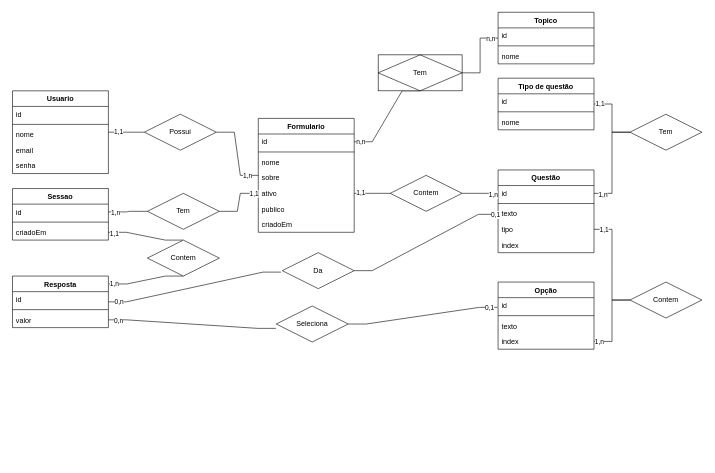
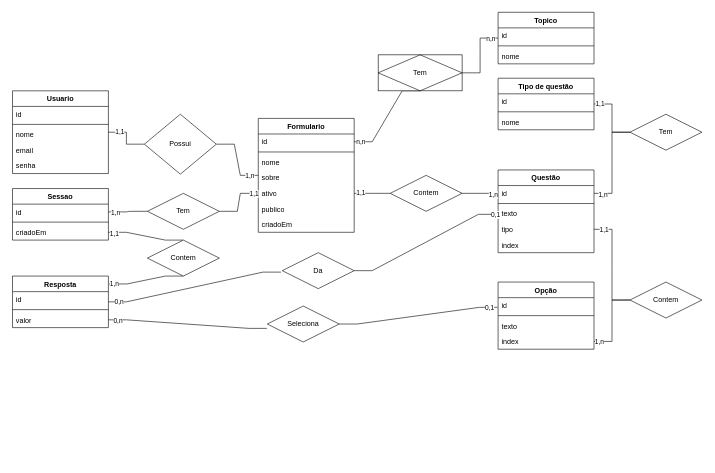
(180, 132) -> (180, 144)
(312, 324) -> (303, 324)
